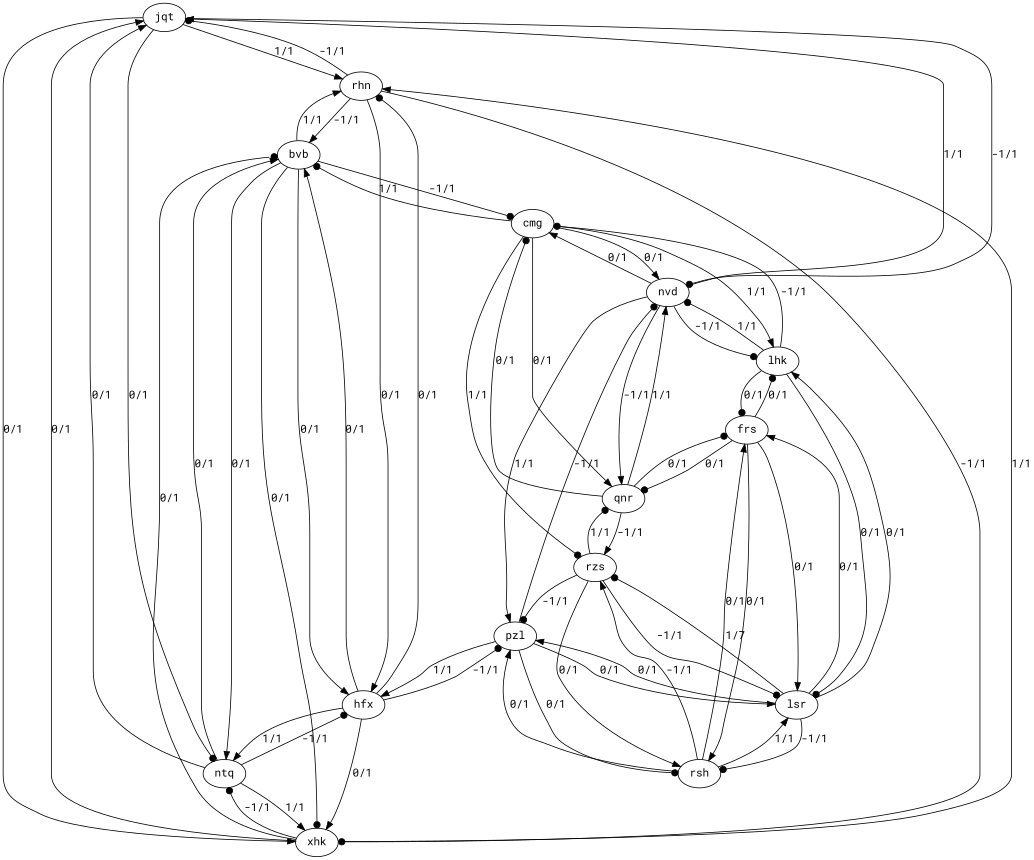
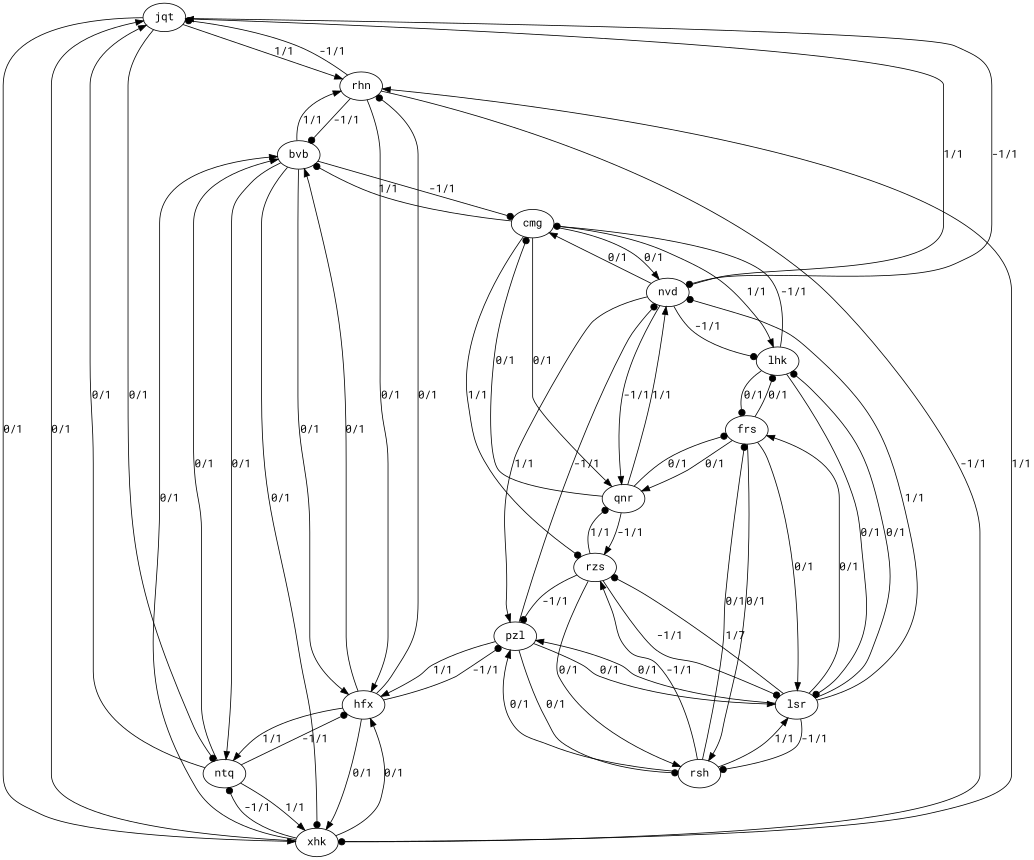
(332, 118) -> (332, 118)
(728, 325) -> (895, 473)
(692, 468) -> (692, 468)
(160, 498) -> (160, 498)
(886, 539) -> (886, 539)
(725, 605) -> (725, 605)
none -> (383, 792)
